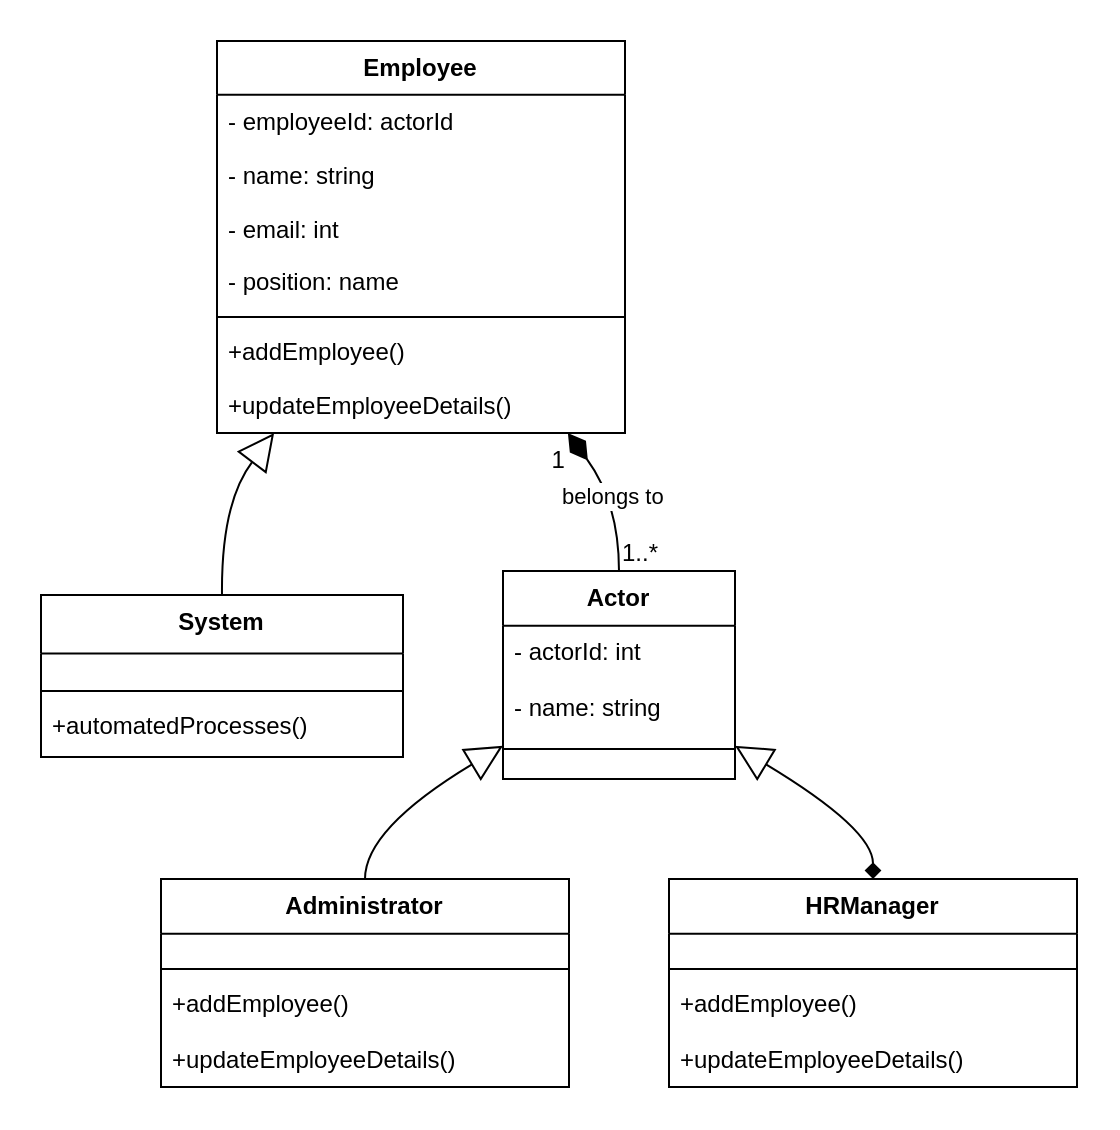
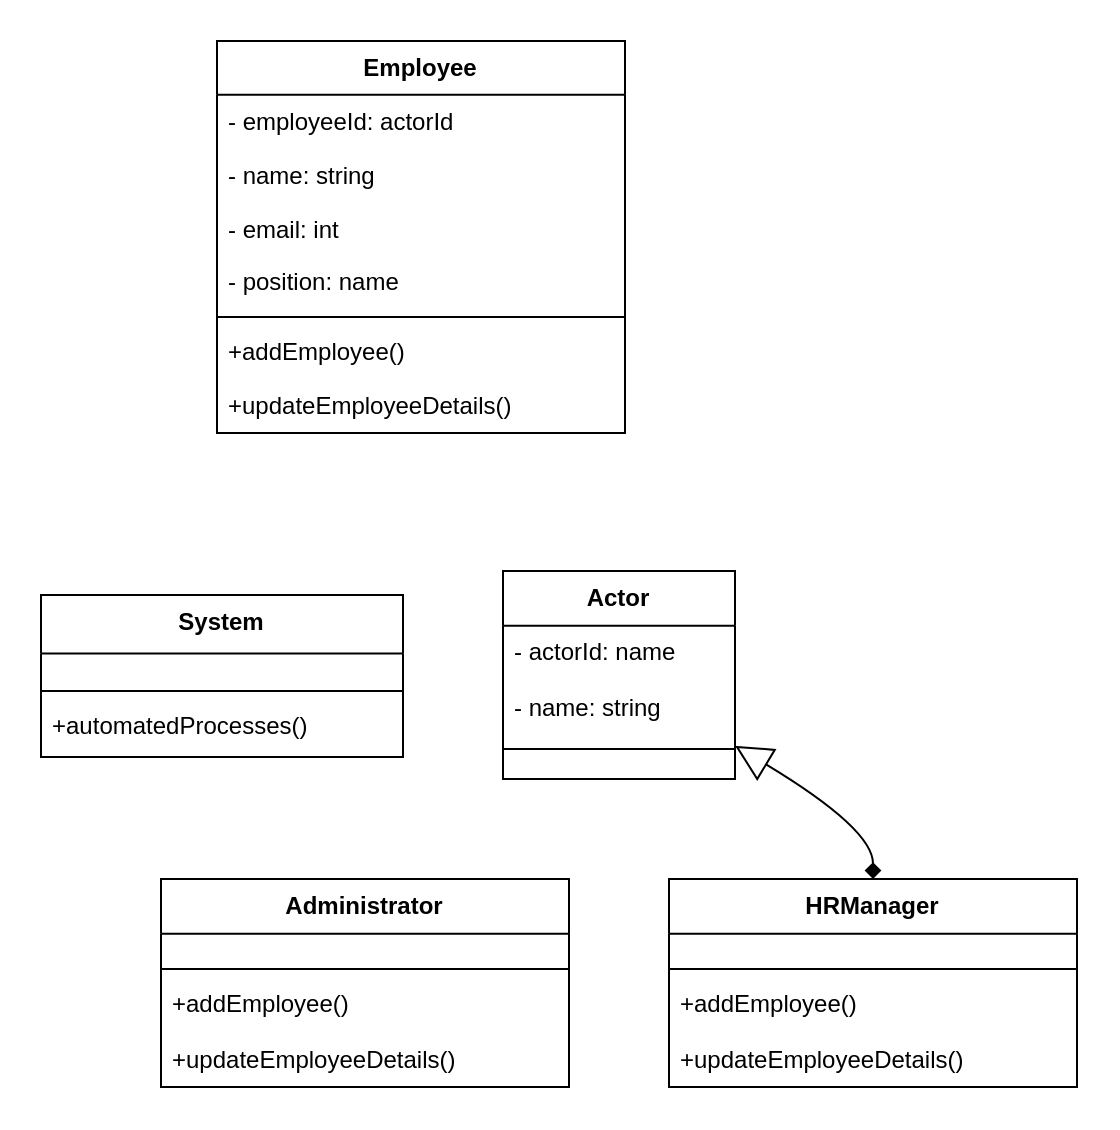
(227, 525) -> none
(617, 540) -> none
(596, 652) -> (605, 652)
(407, 810) -> none
